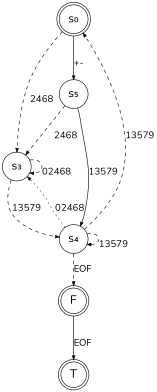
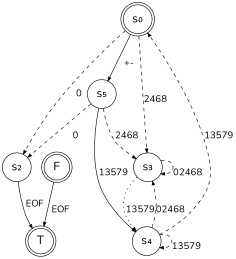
none -> (17, 167)
(48, 203) -> (156, 206)
(17, 220) -> (123, 202)
(74, 268) -> none
